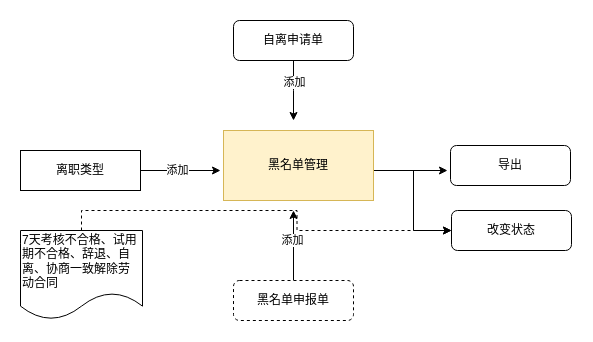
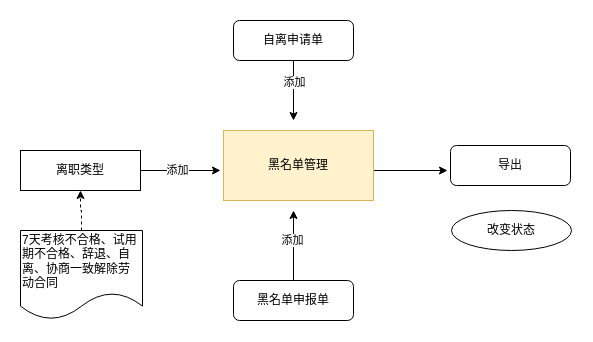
(414, 200) -> none
(257, 211) -> (81, 203)
(512, 231) -> (512, 231)
(294, 301) -> (294, 301)
